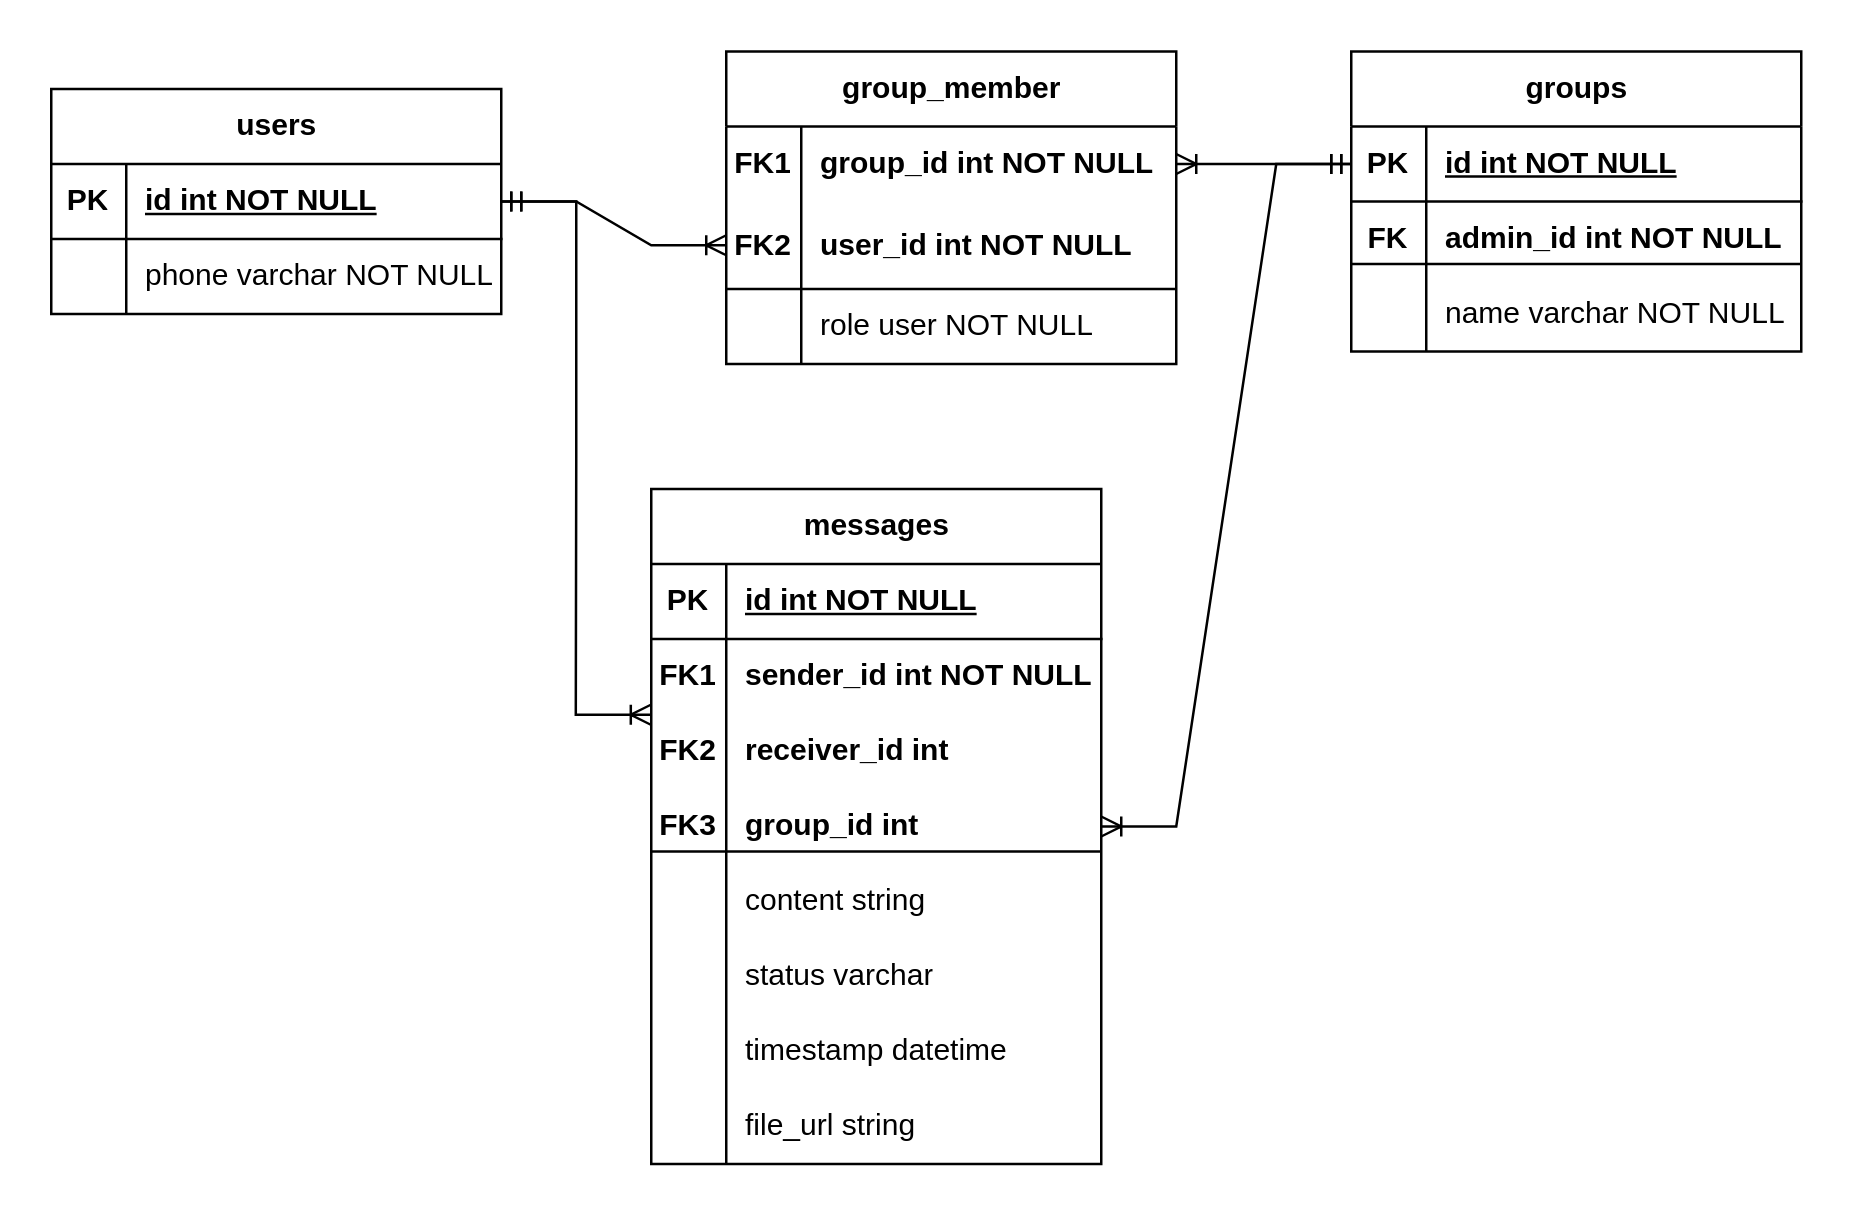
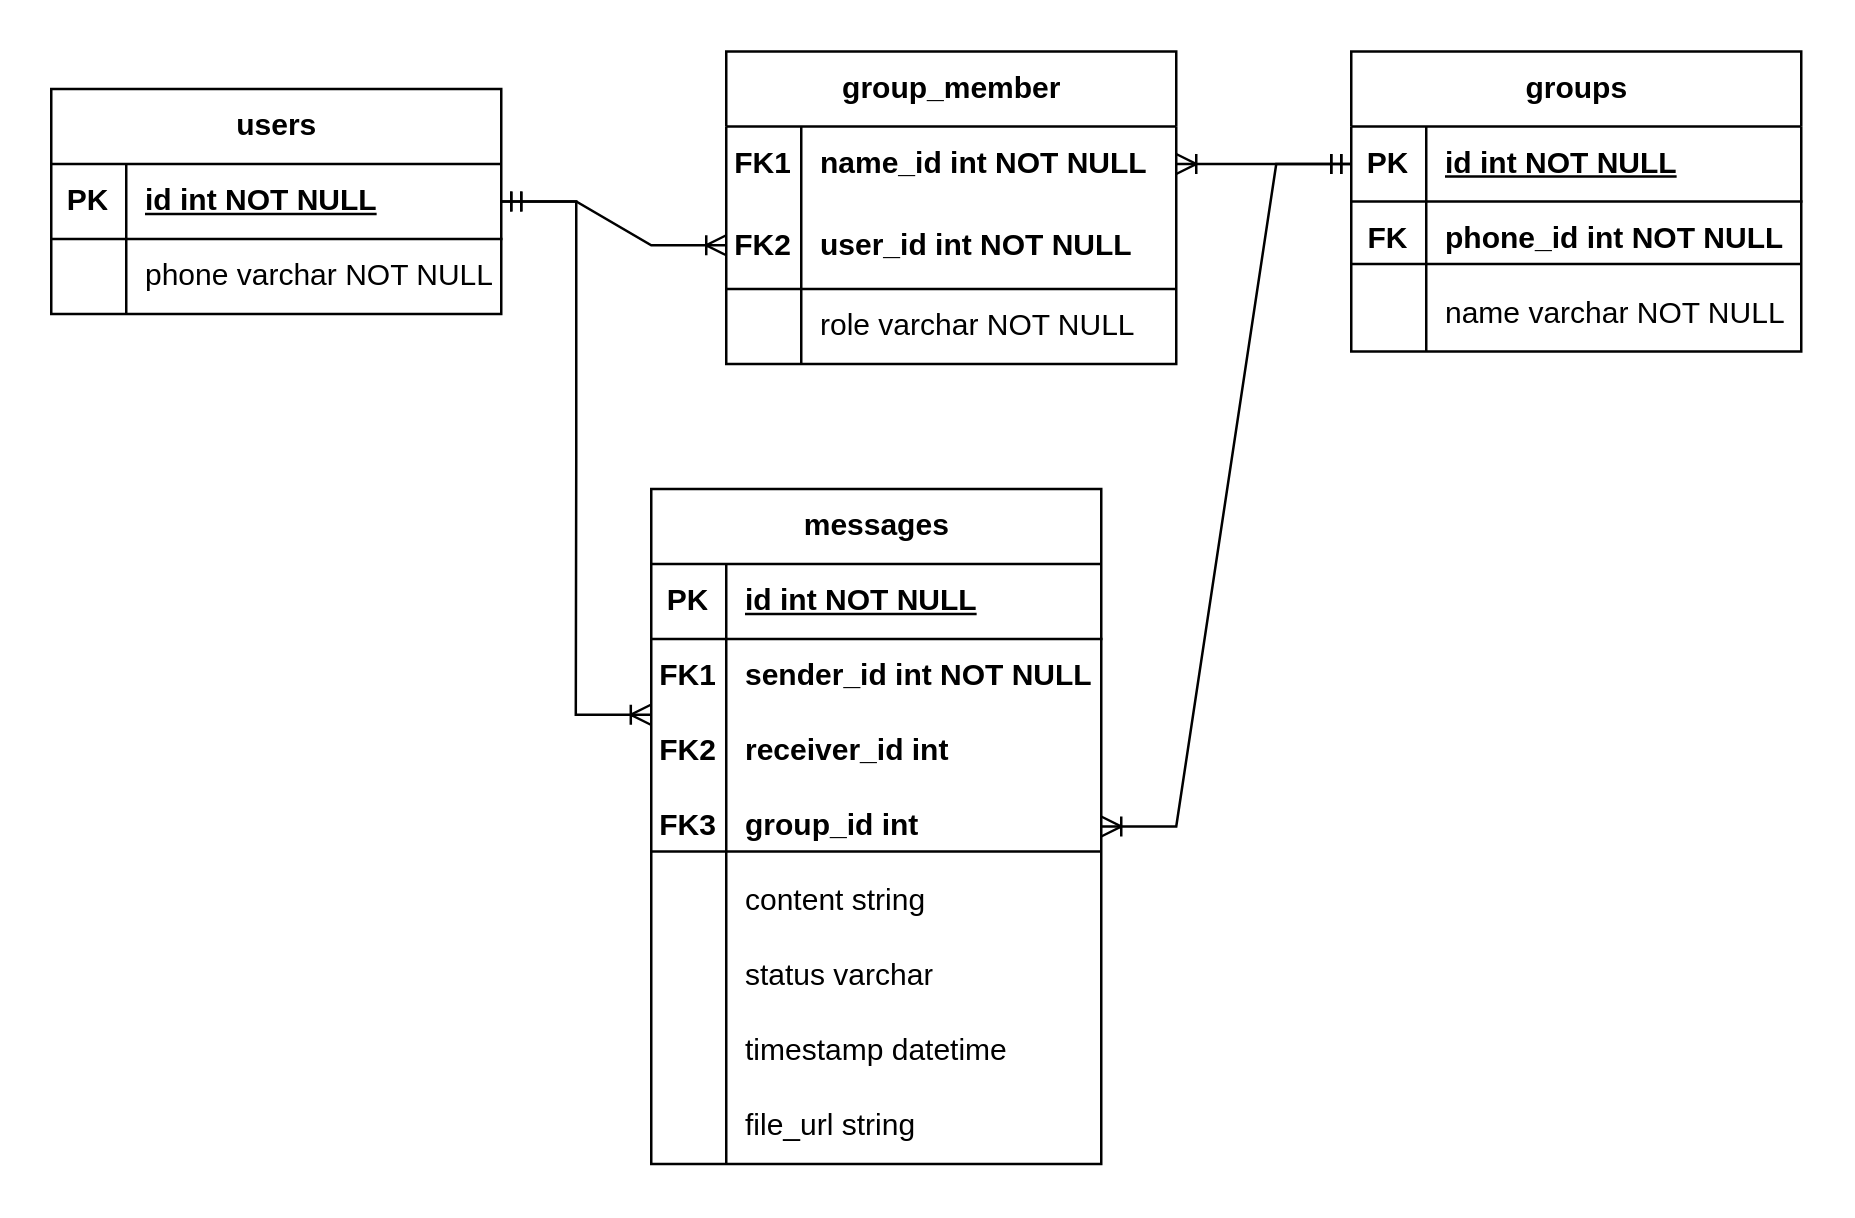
(978, 164) -> (970, 164)
(1599, 239) -> (1603, 239)
(957, 326) -> (982, 326)
